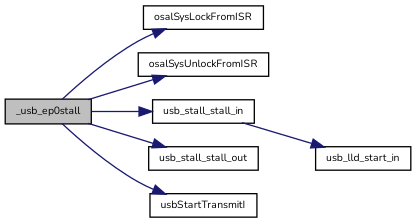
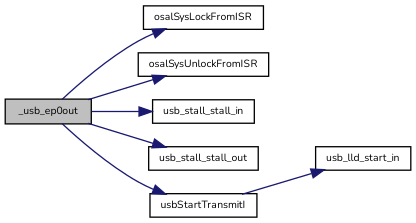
(48, 112) -> (48, 112)
(277, 133) -> (277, 184)
